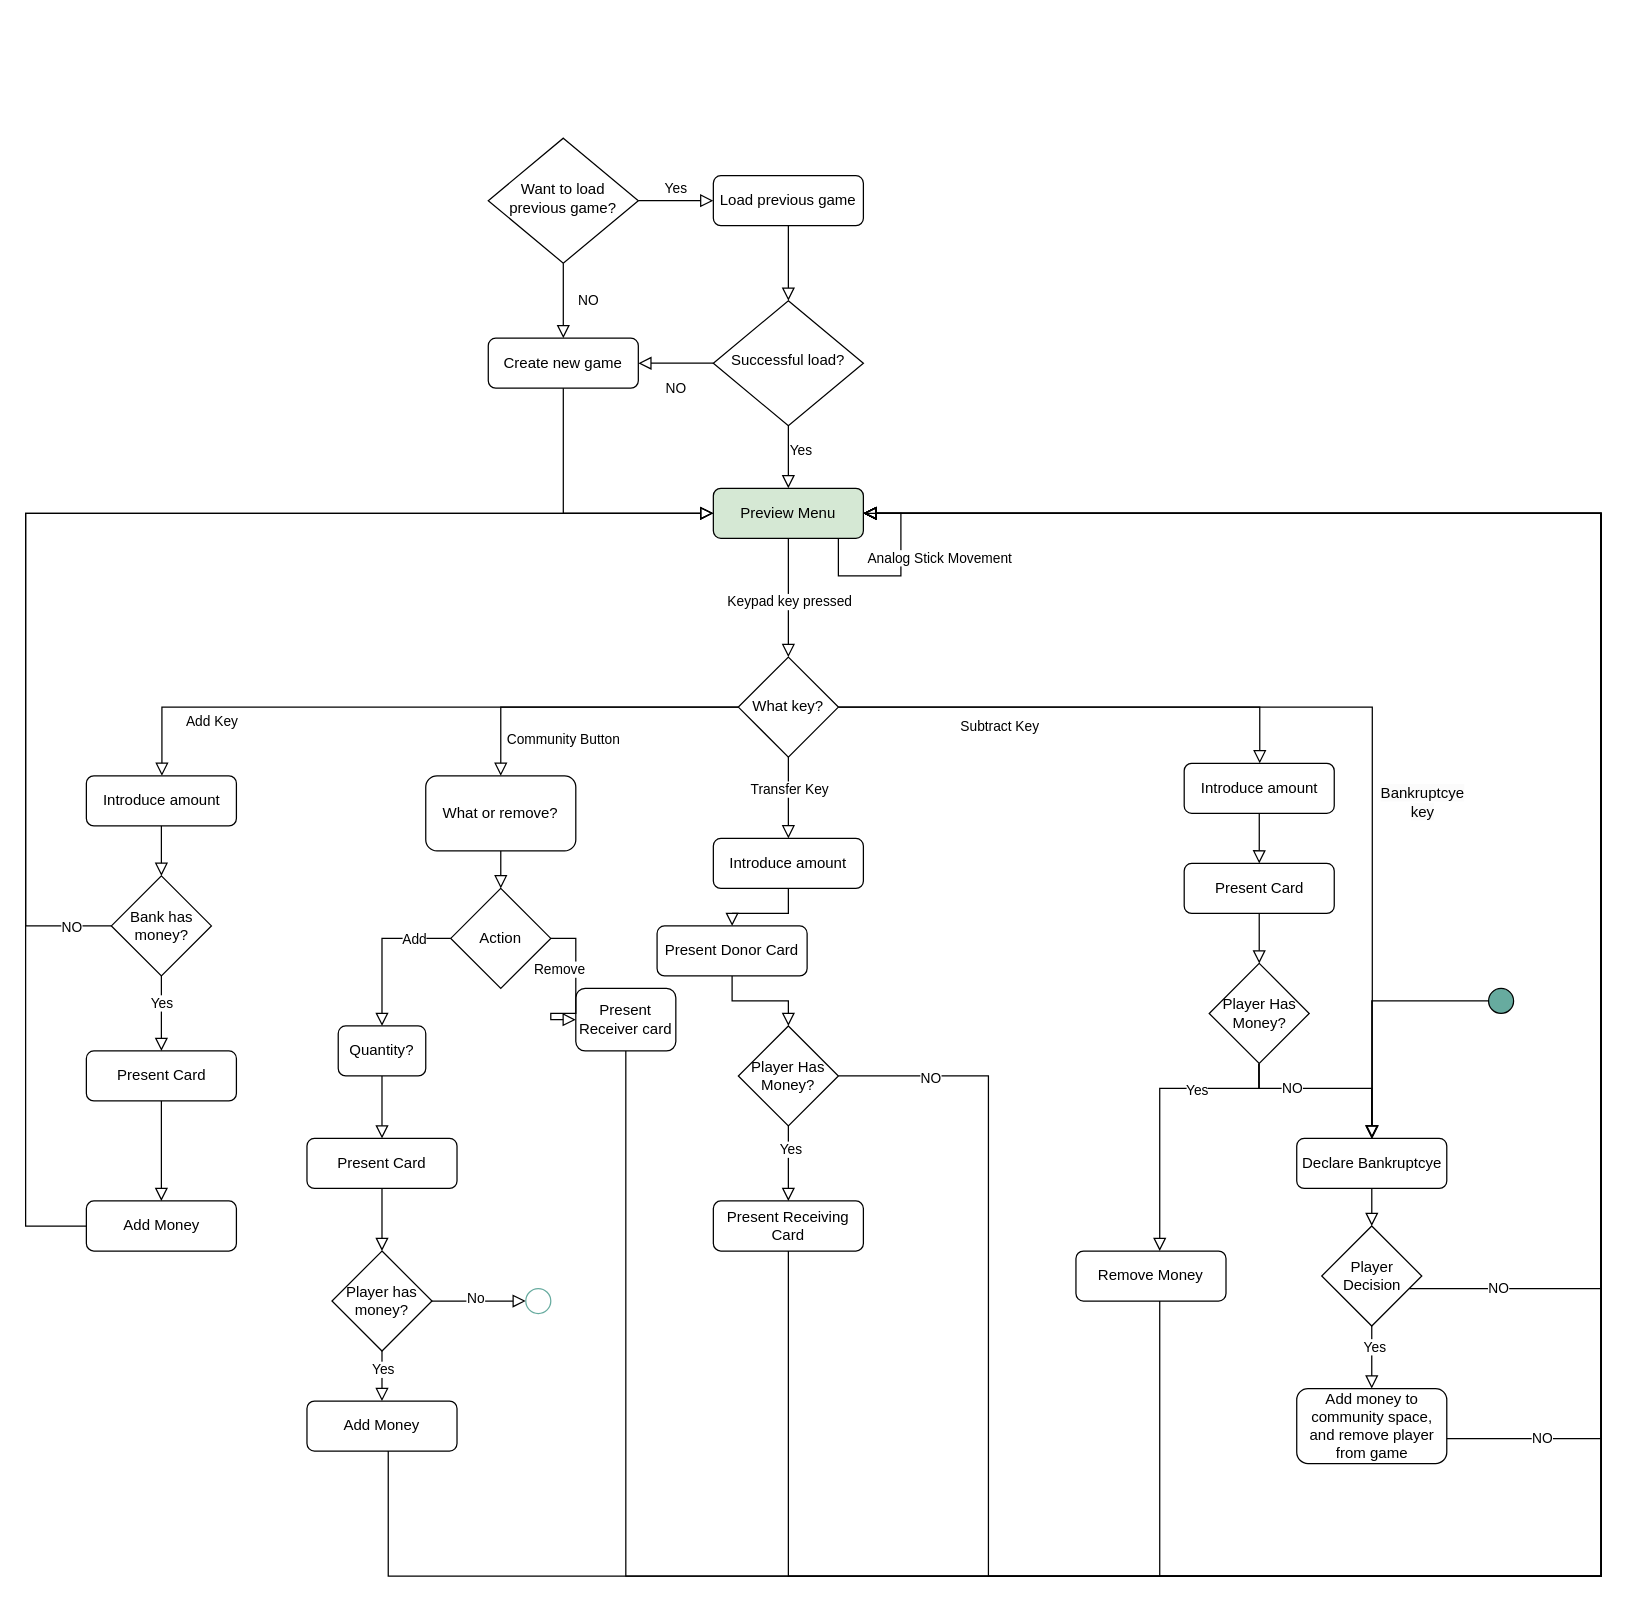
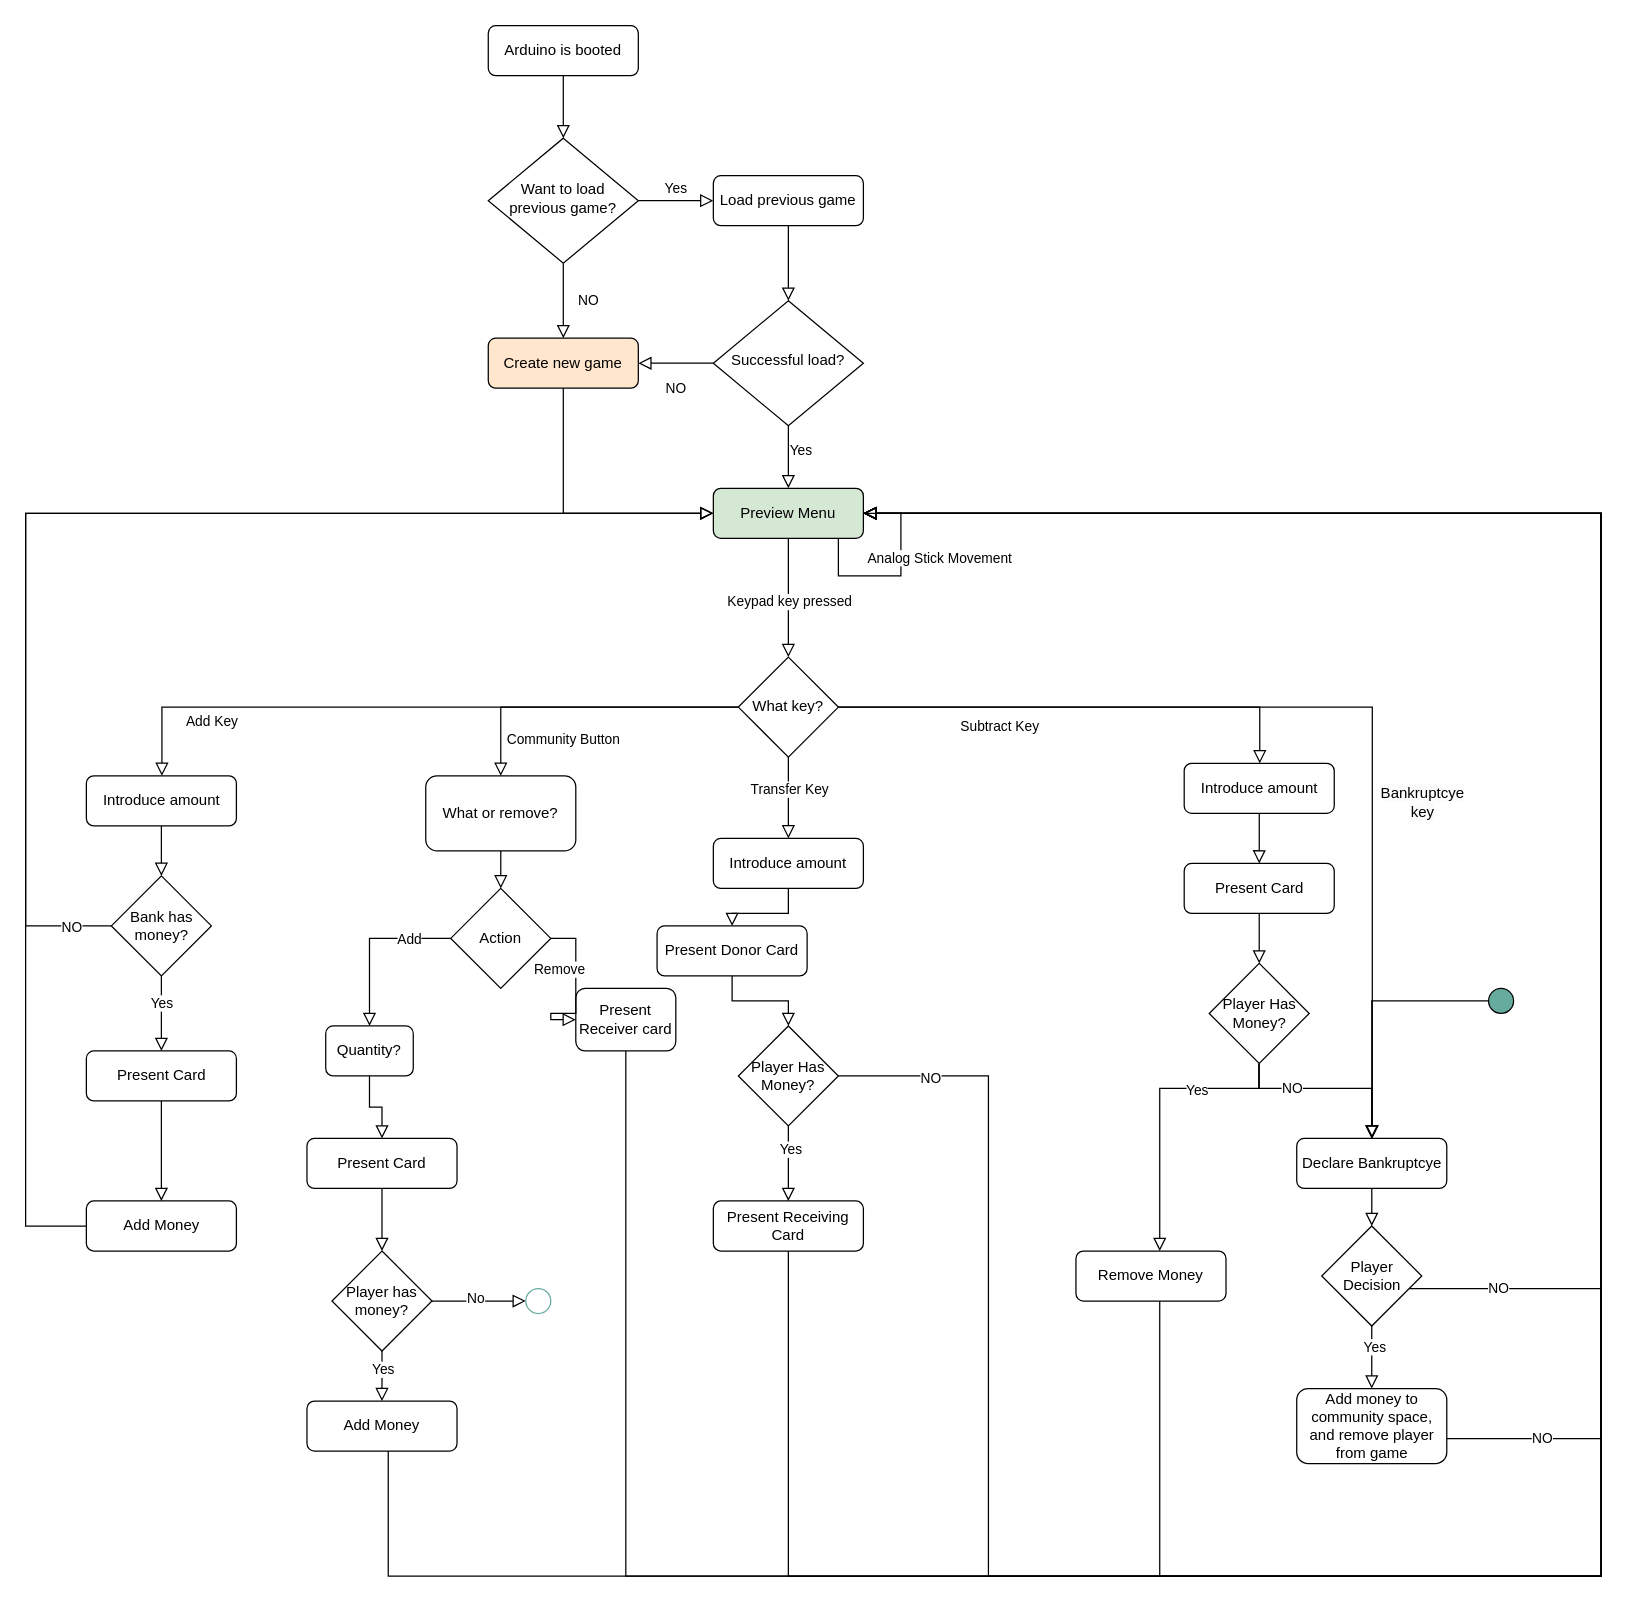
none -> (563, 51)
none -> (563, 100)
(563, 363) -> (563, 363)
(382, 1051) -> (369, 1051)
